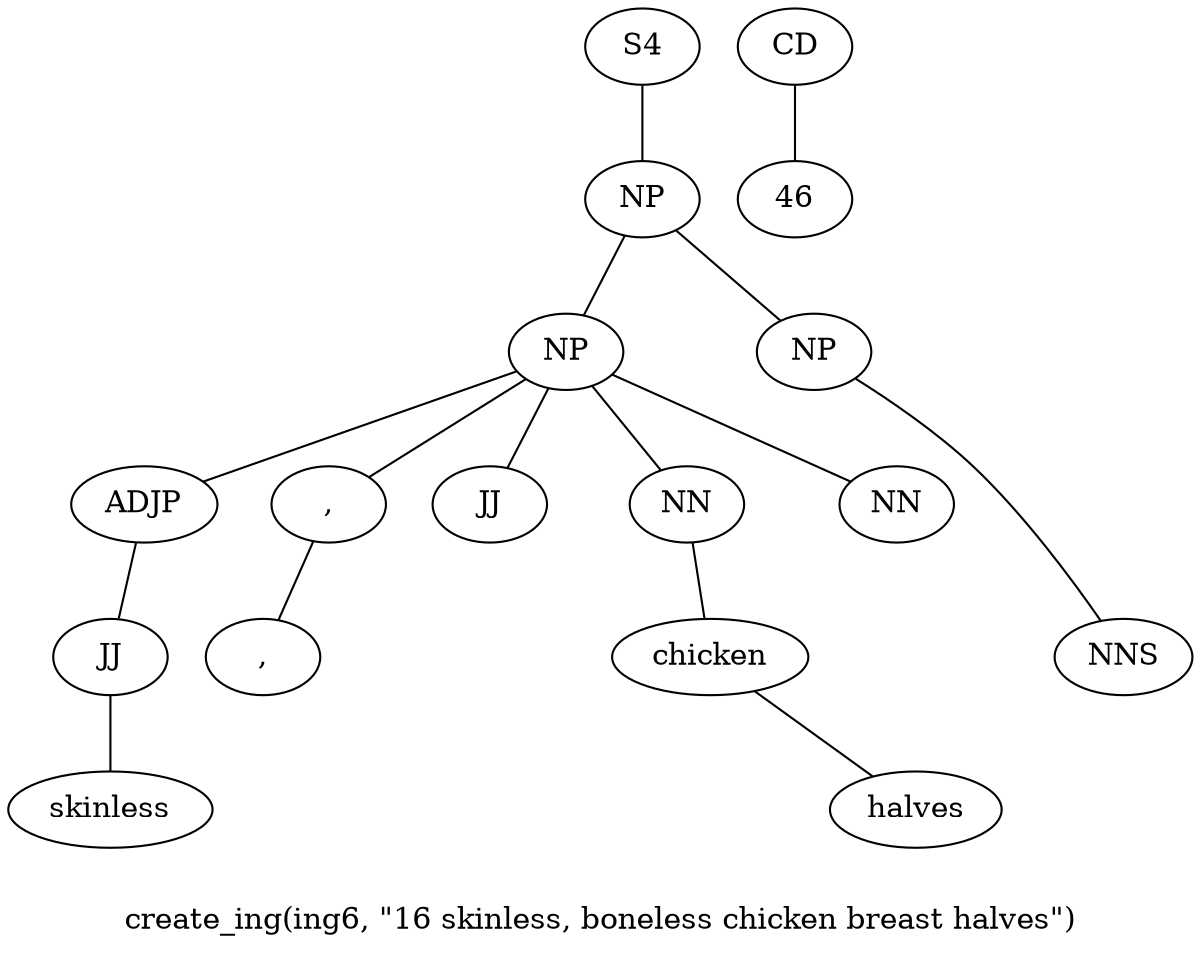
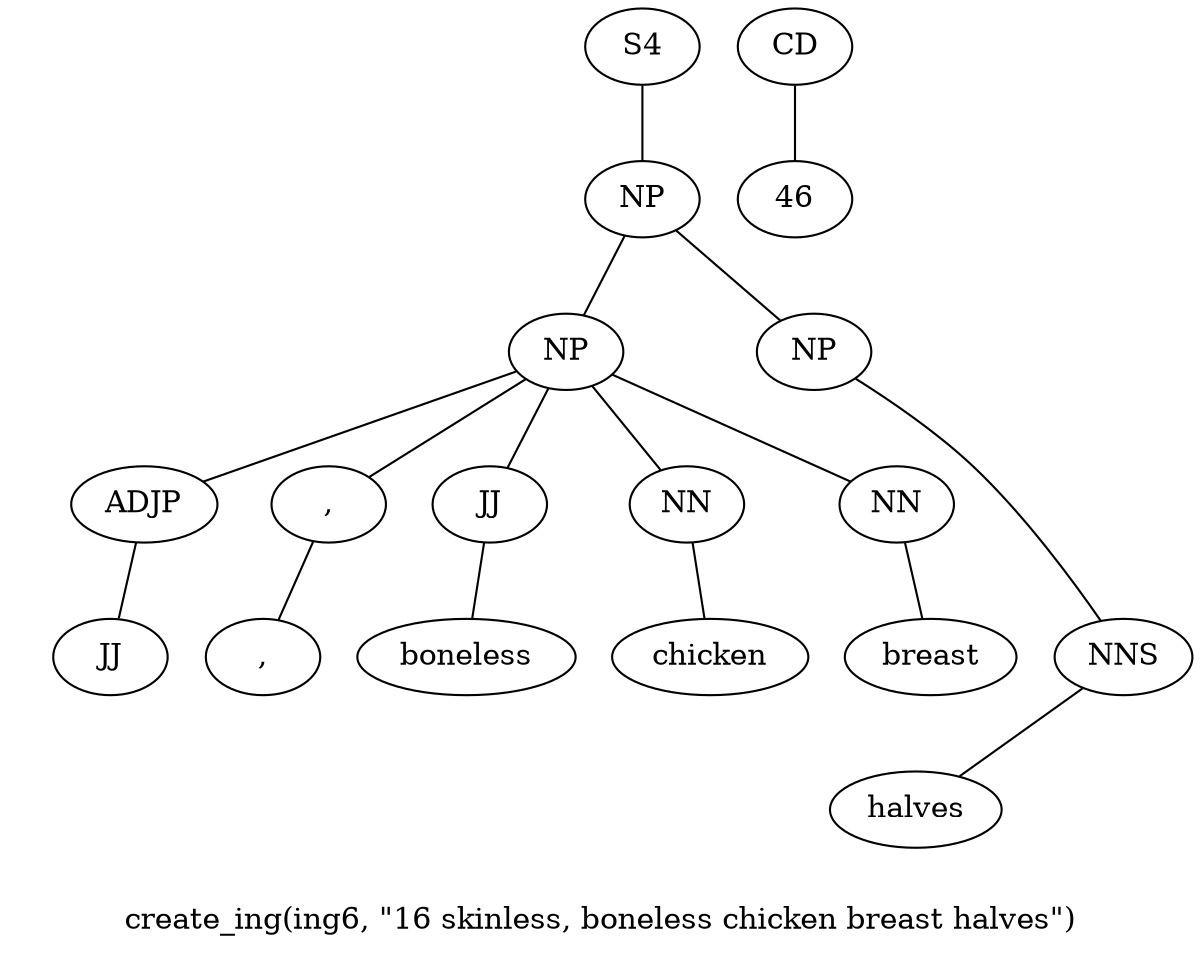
none -> (466, 657)
none -> (931, 657)
(814, 734) -> (1021, 732)
(110, 810) -> none
